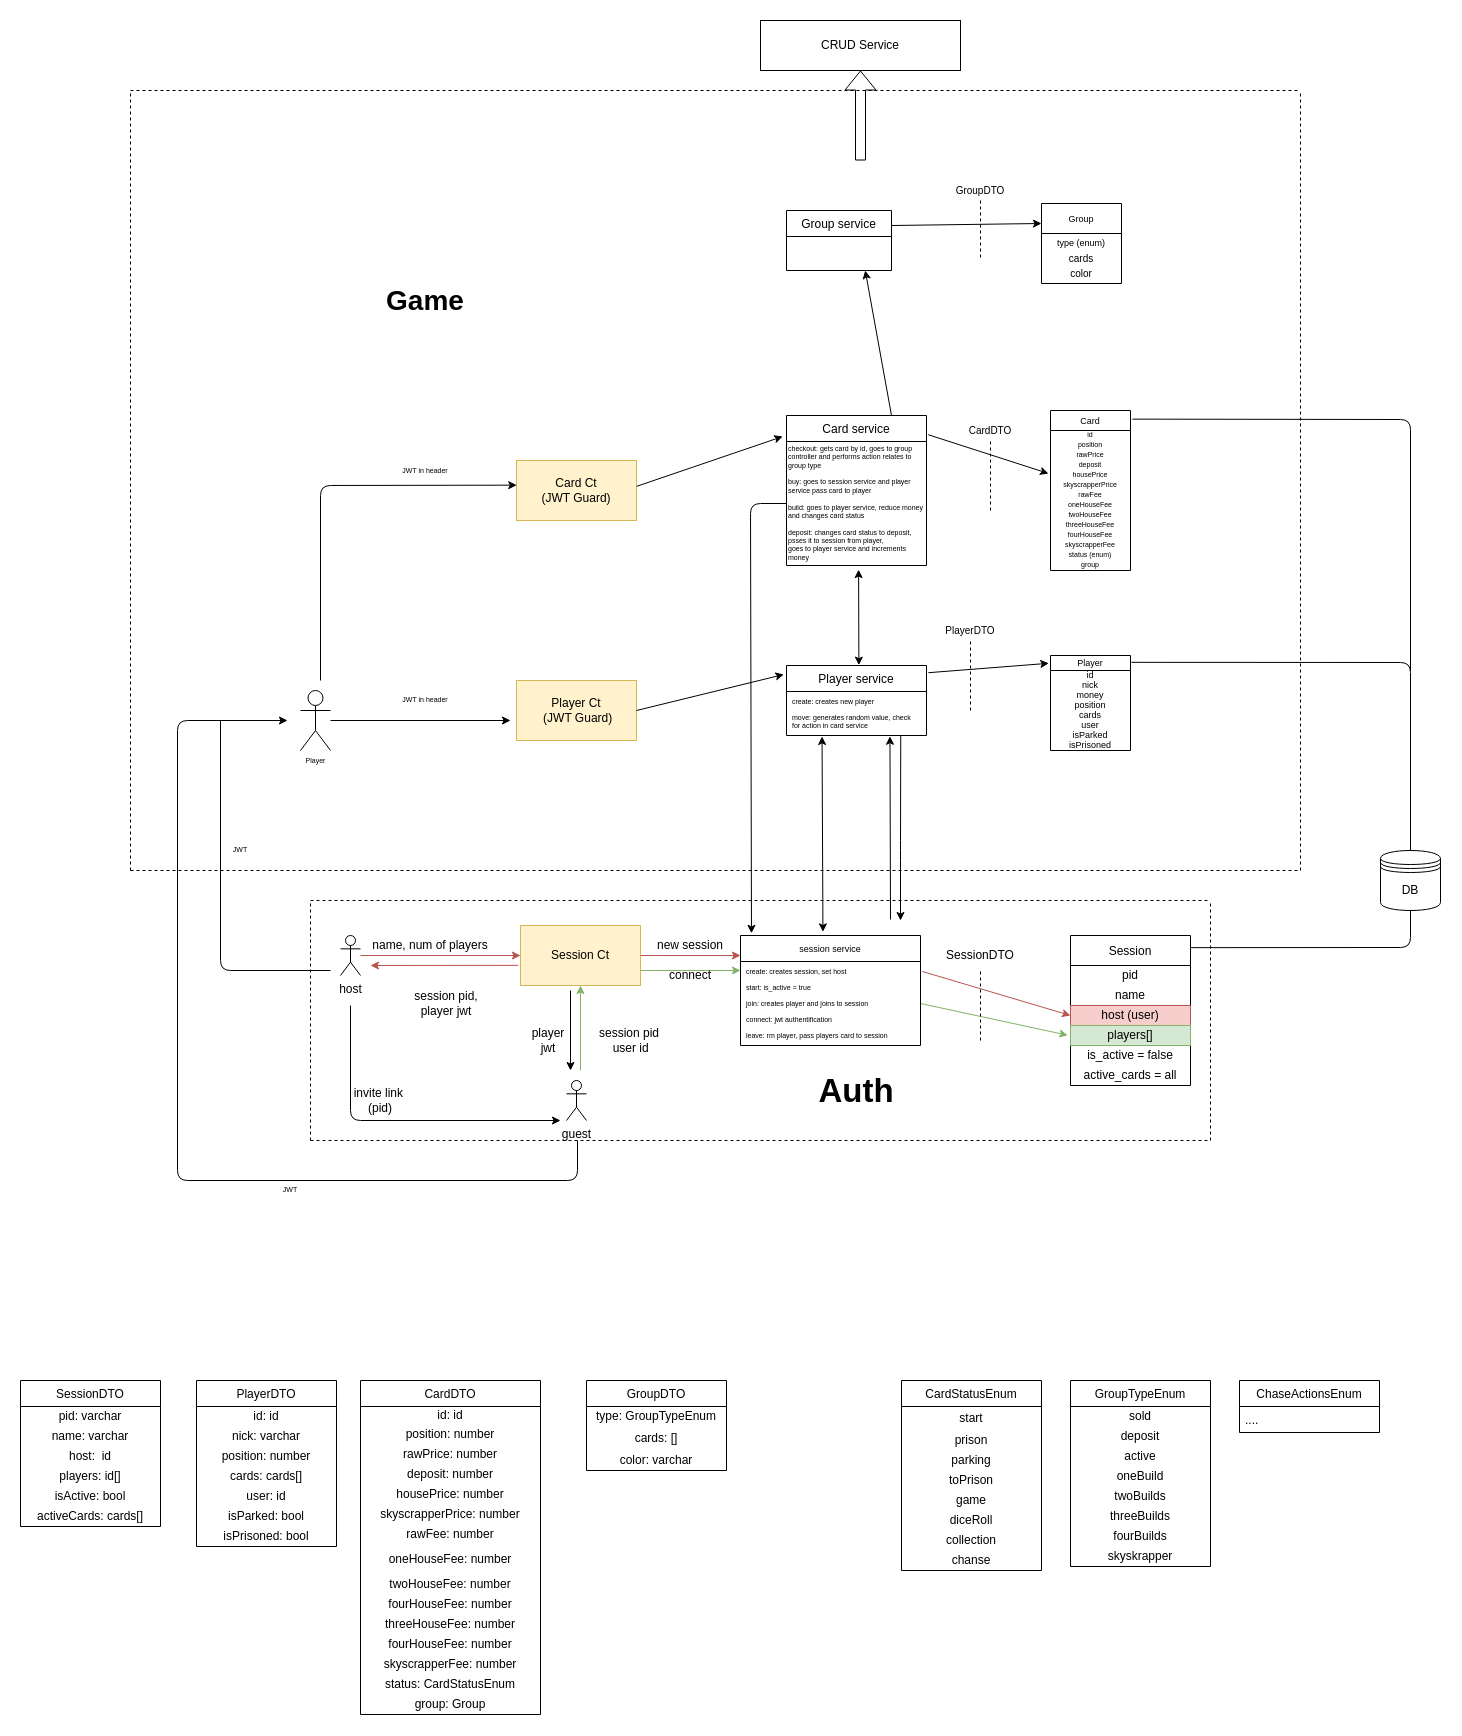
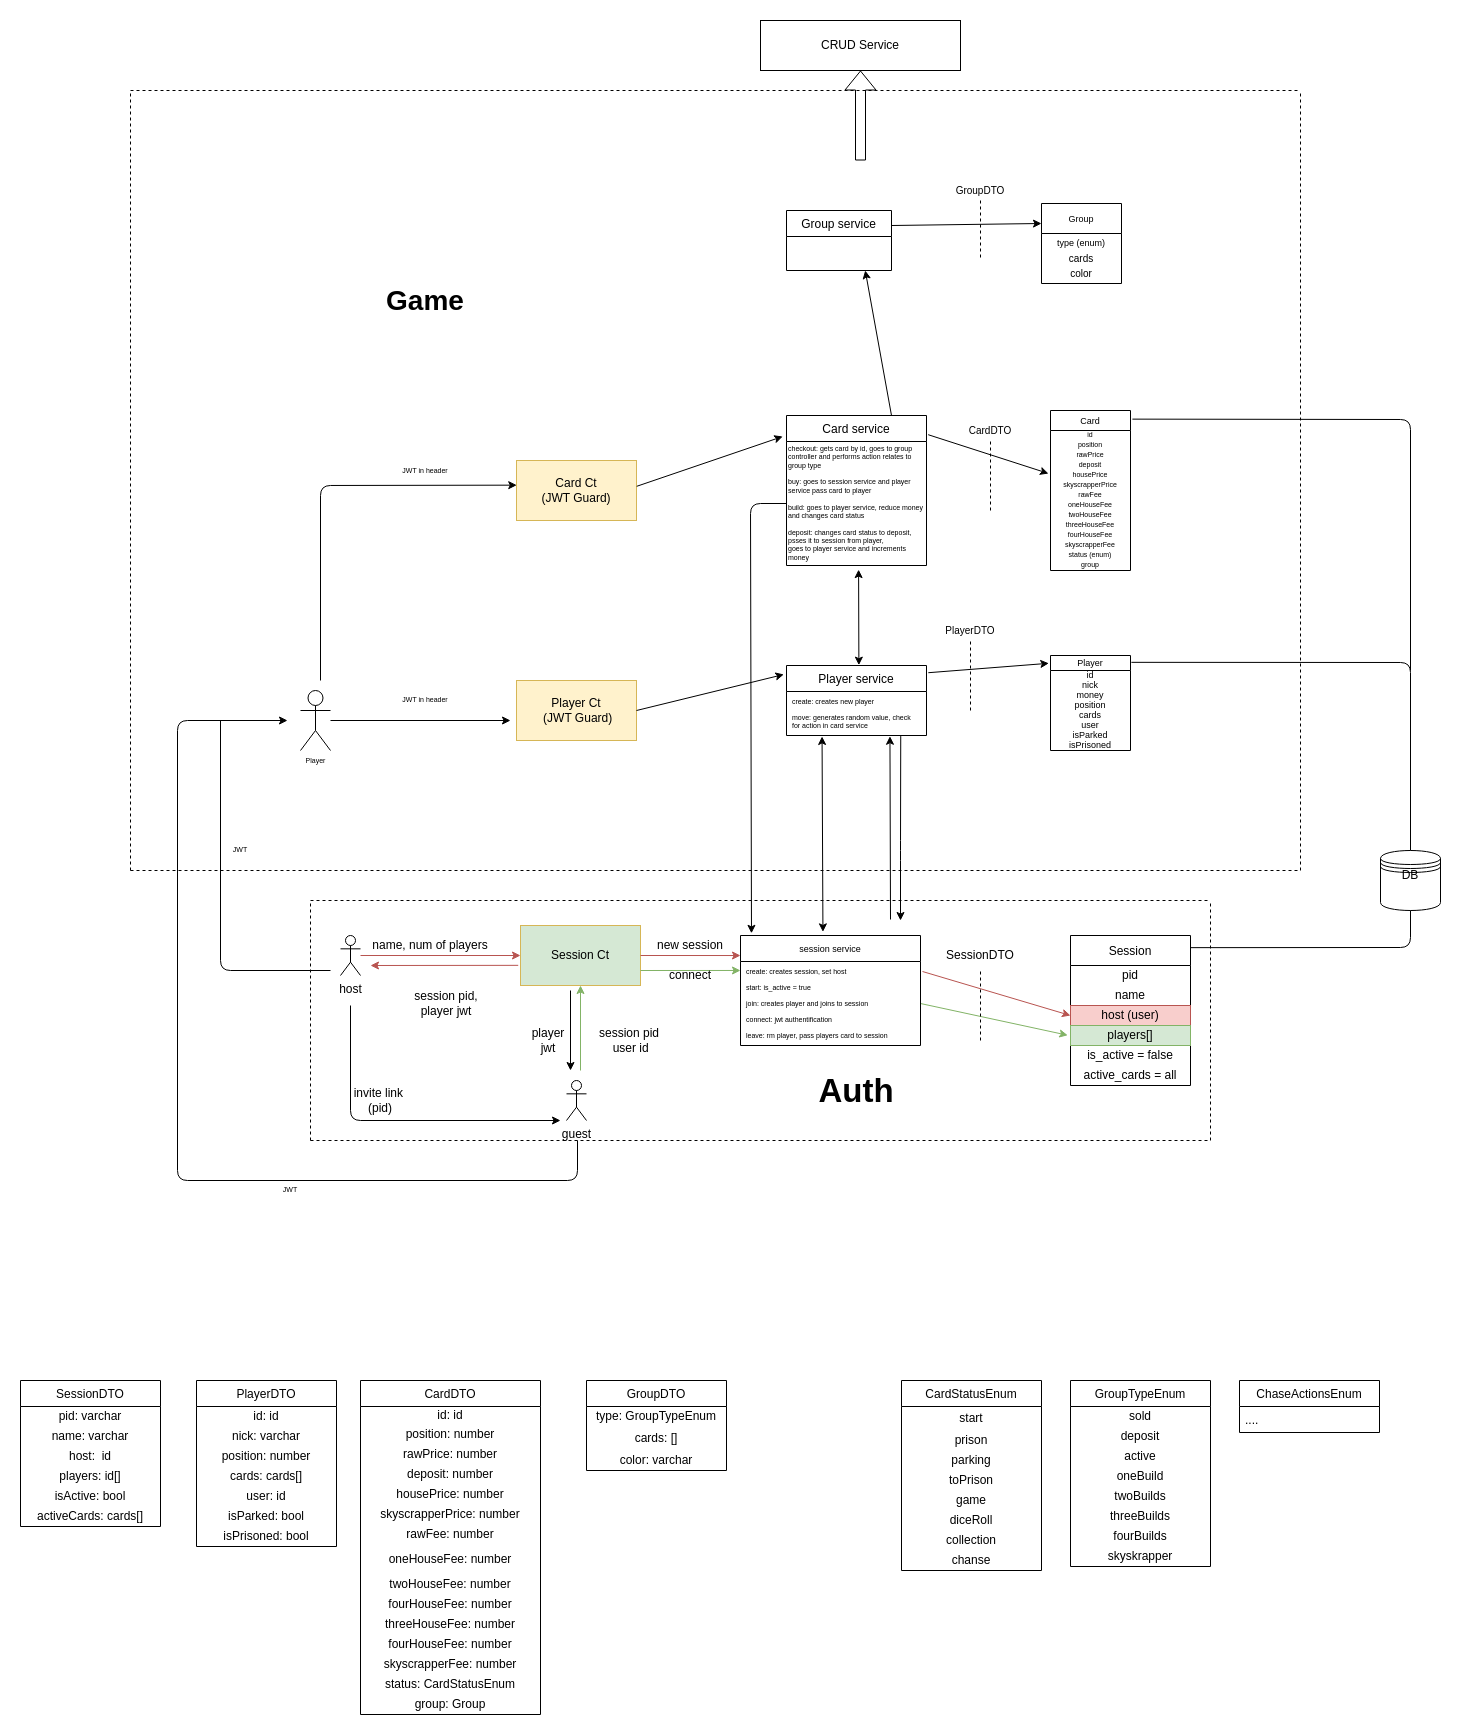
(1411, 891) -> (1411, 876)
(581, 956) -> (581, 956)
